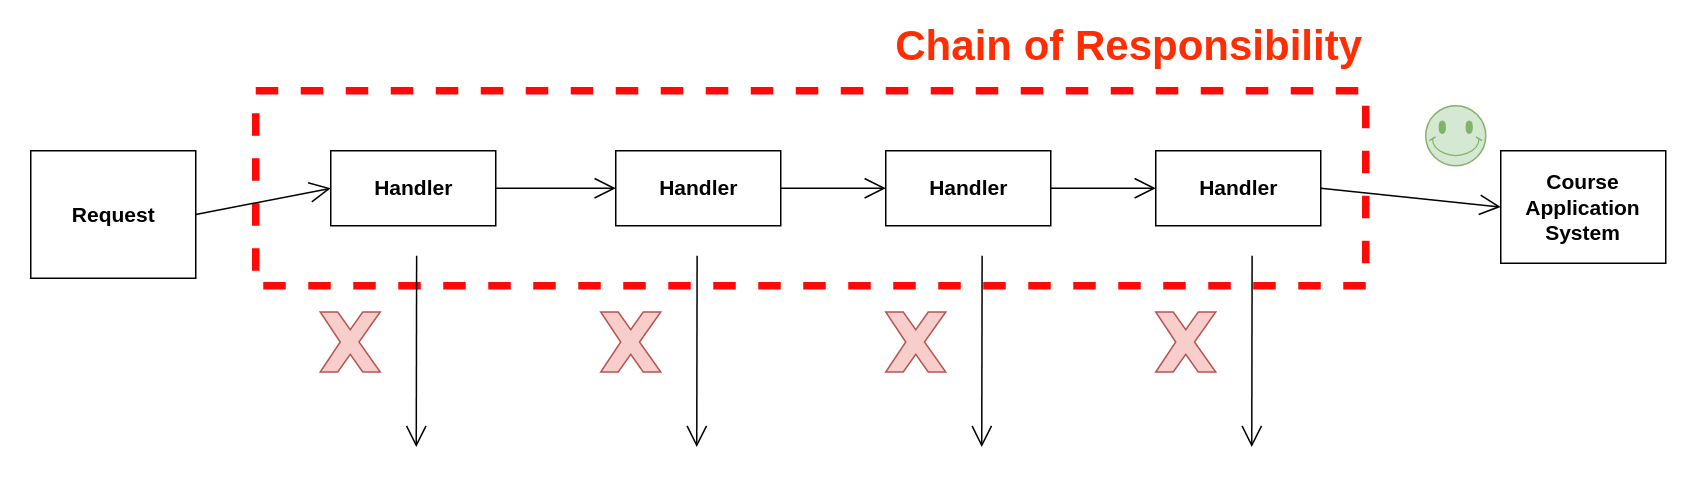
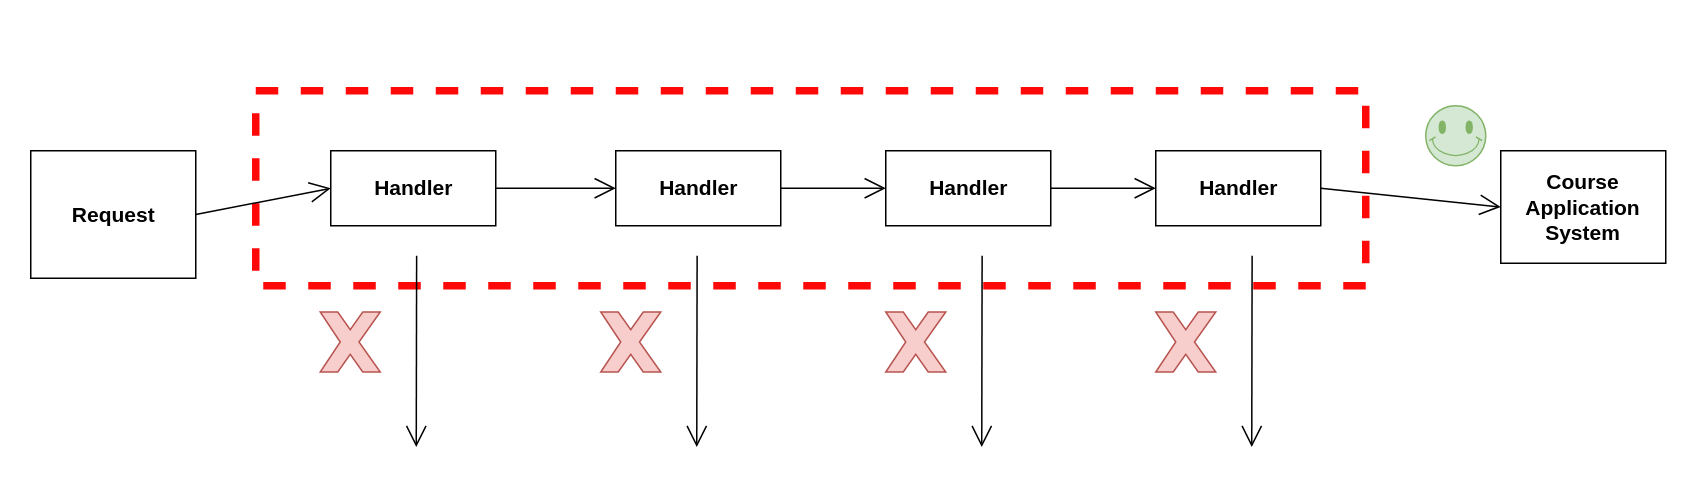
(1028, 46) -> none
